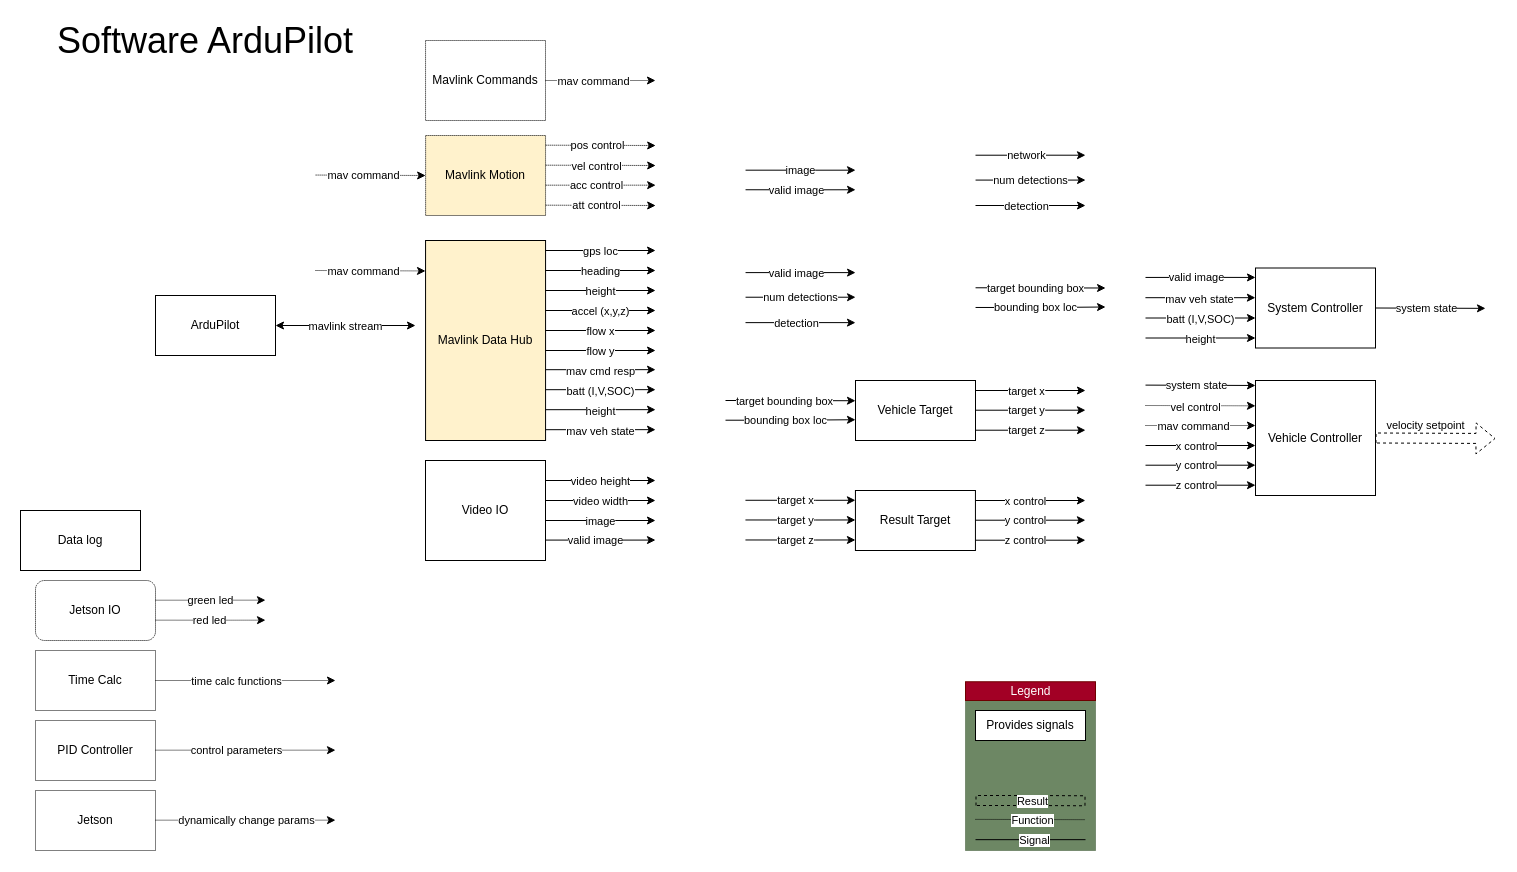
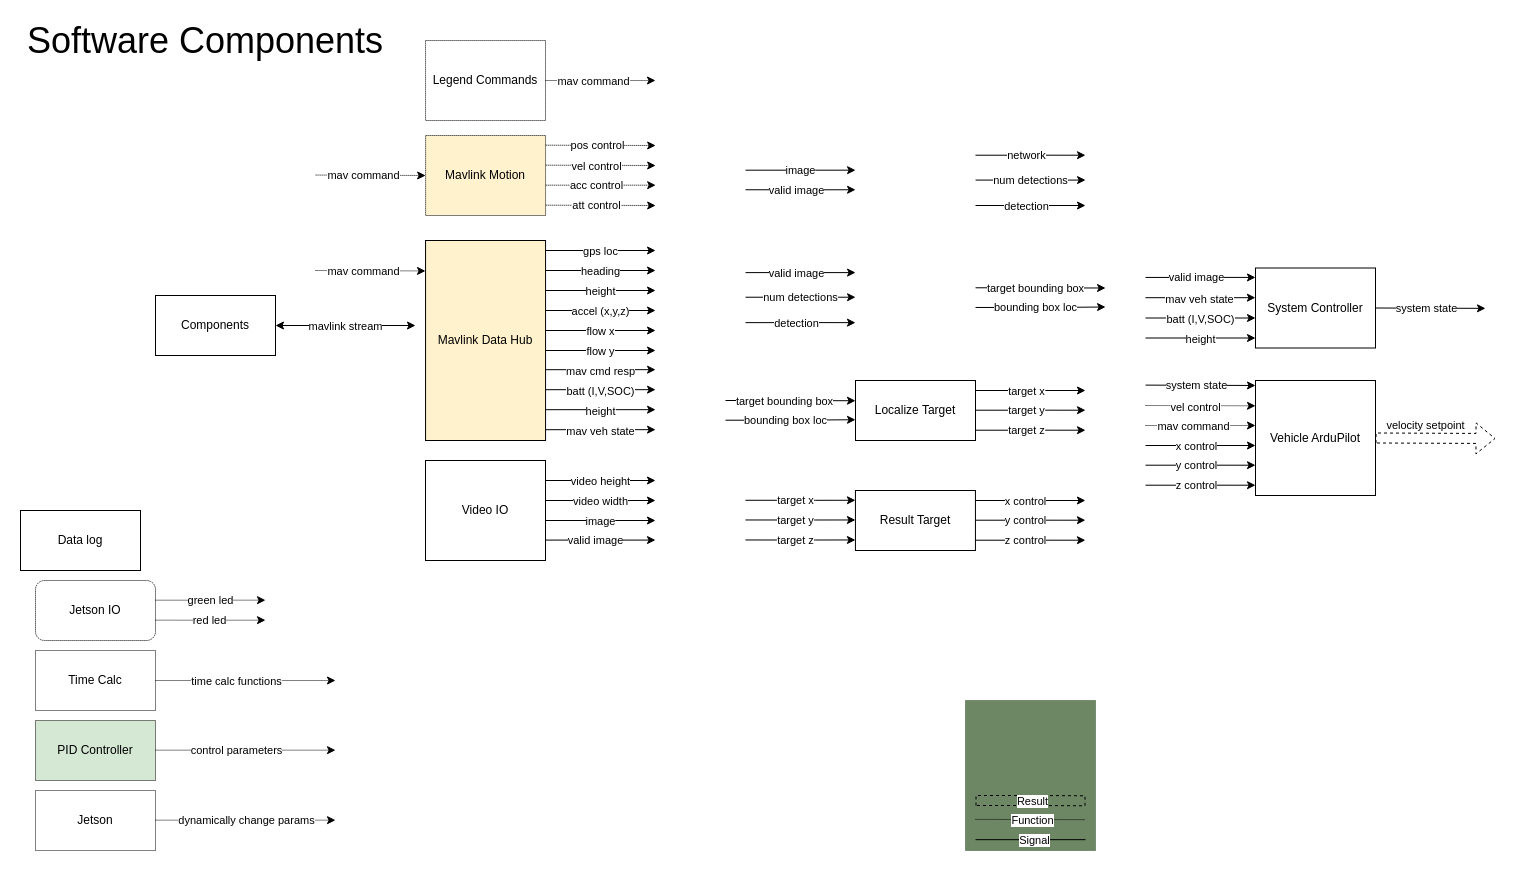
(206, 41) -> (206, 41)
(486, 81) -> (486, 81)
(216, 326) -> (216, 326)
(916, 411) -> (916, 411)
(1316, 439) -> (1316, 439)
(1031, 691) -> none
(1031, 726) -> none
(96, 751) -> (96, 751)
